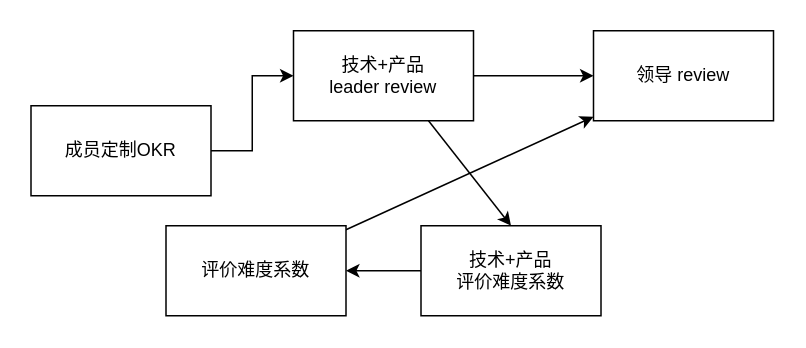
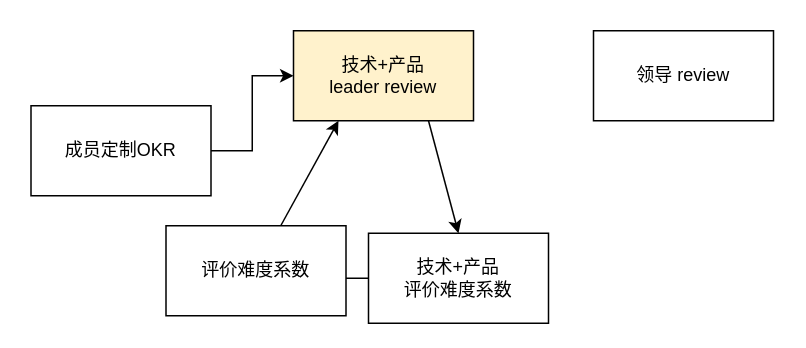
(383, 76) -> (383, 76)
(528, 76) -> none
(465, 175) -> (307, 177)
(511, 271) -> (458, 278)
